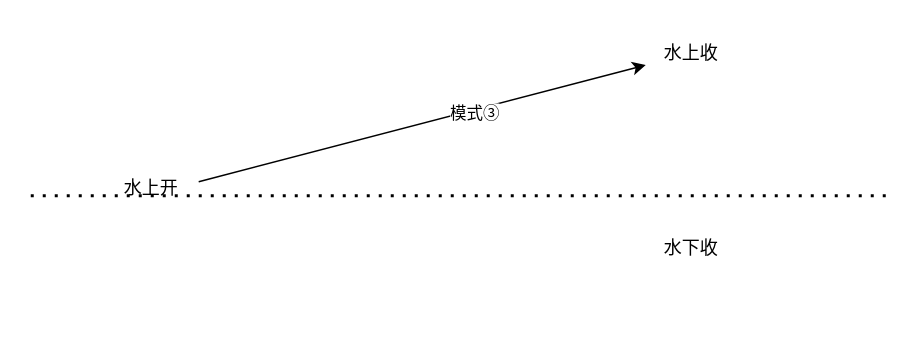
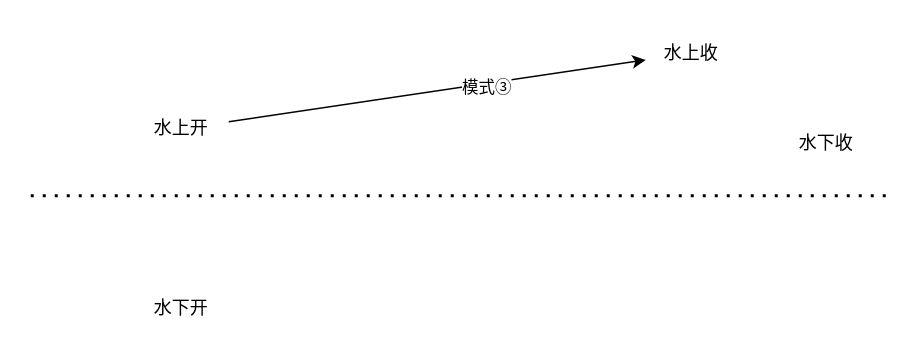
(151, 188) -> (181, 128)
(691, 248) -> (826, 143)
none -> (181, 308)
